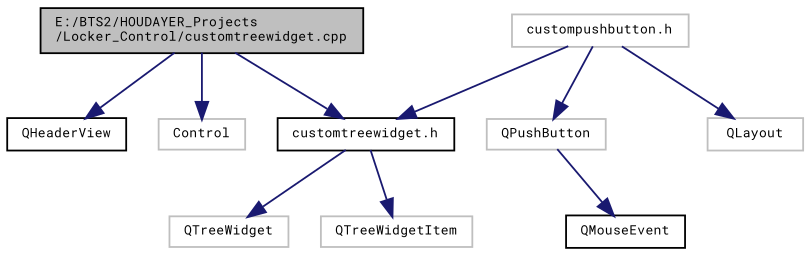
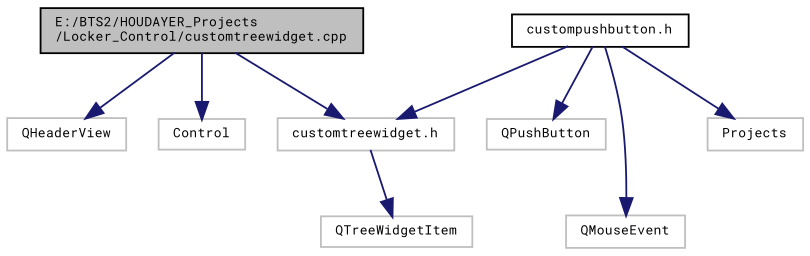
(600, 31) -> (600, 31)
(67, 134) -> (67, 134)
(366, 134) -> (366, 134)
(755, 134) -> (755, 134)
(580, 176) -> (622, 121)
(229, 232) -> none
(626, 232) -> (626, 232)
